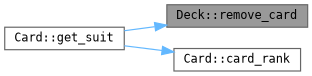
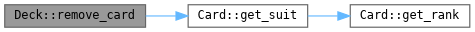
(140, 29) -> (161, 16)
(237, 60) -> (410, 16)
